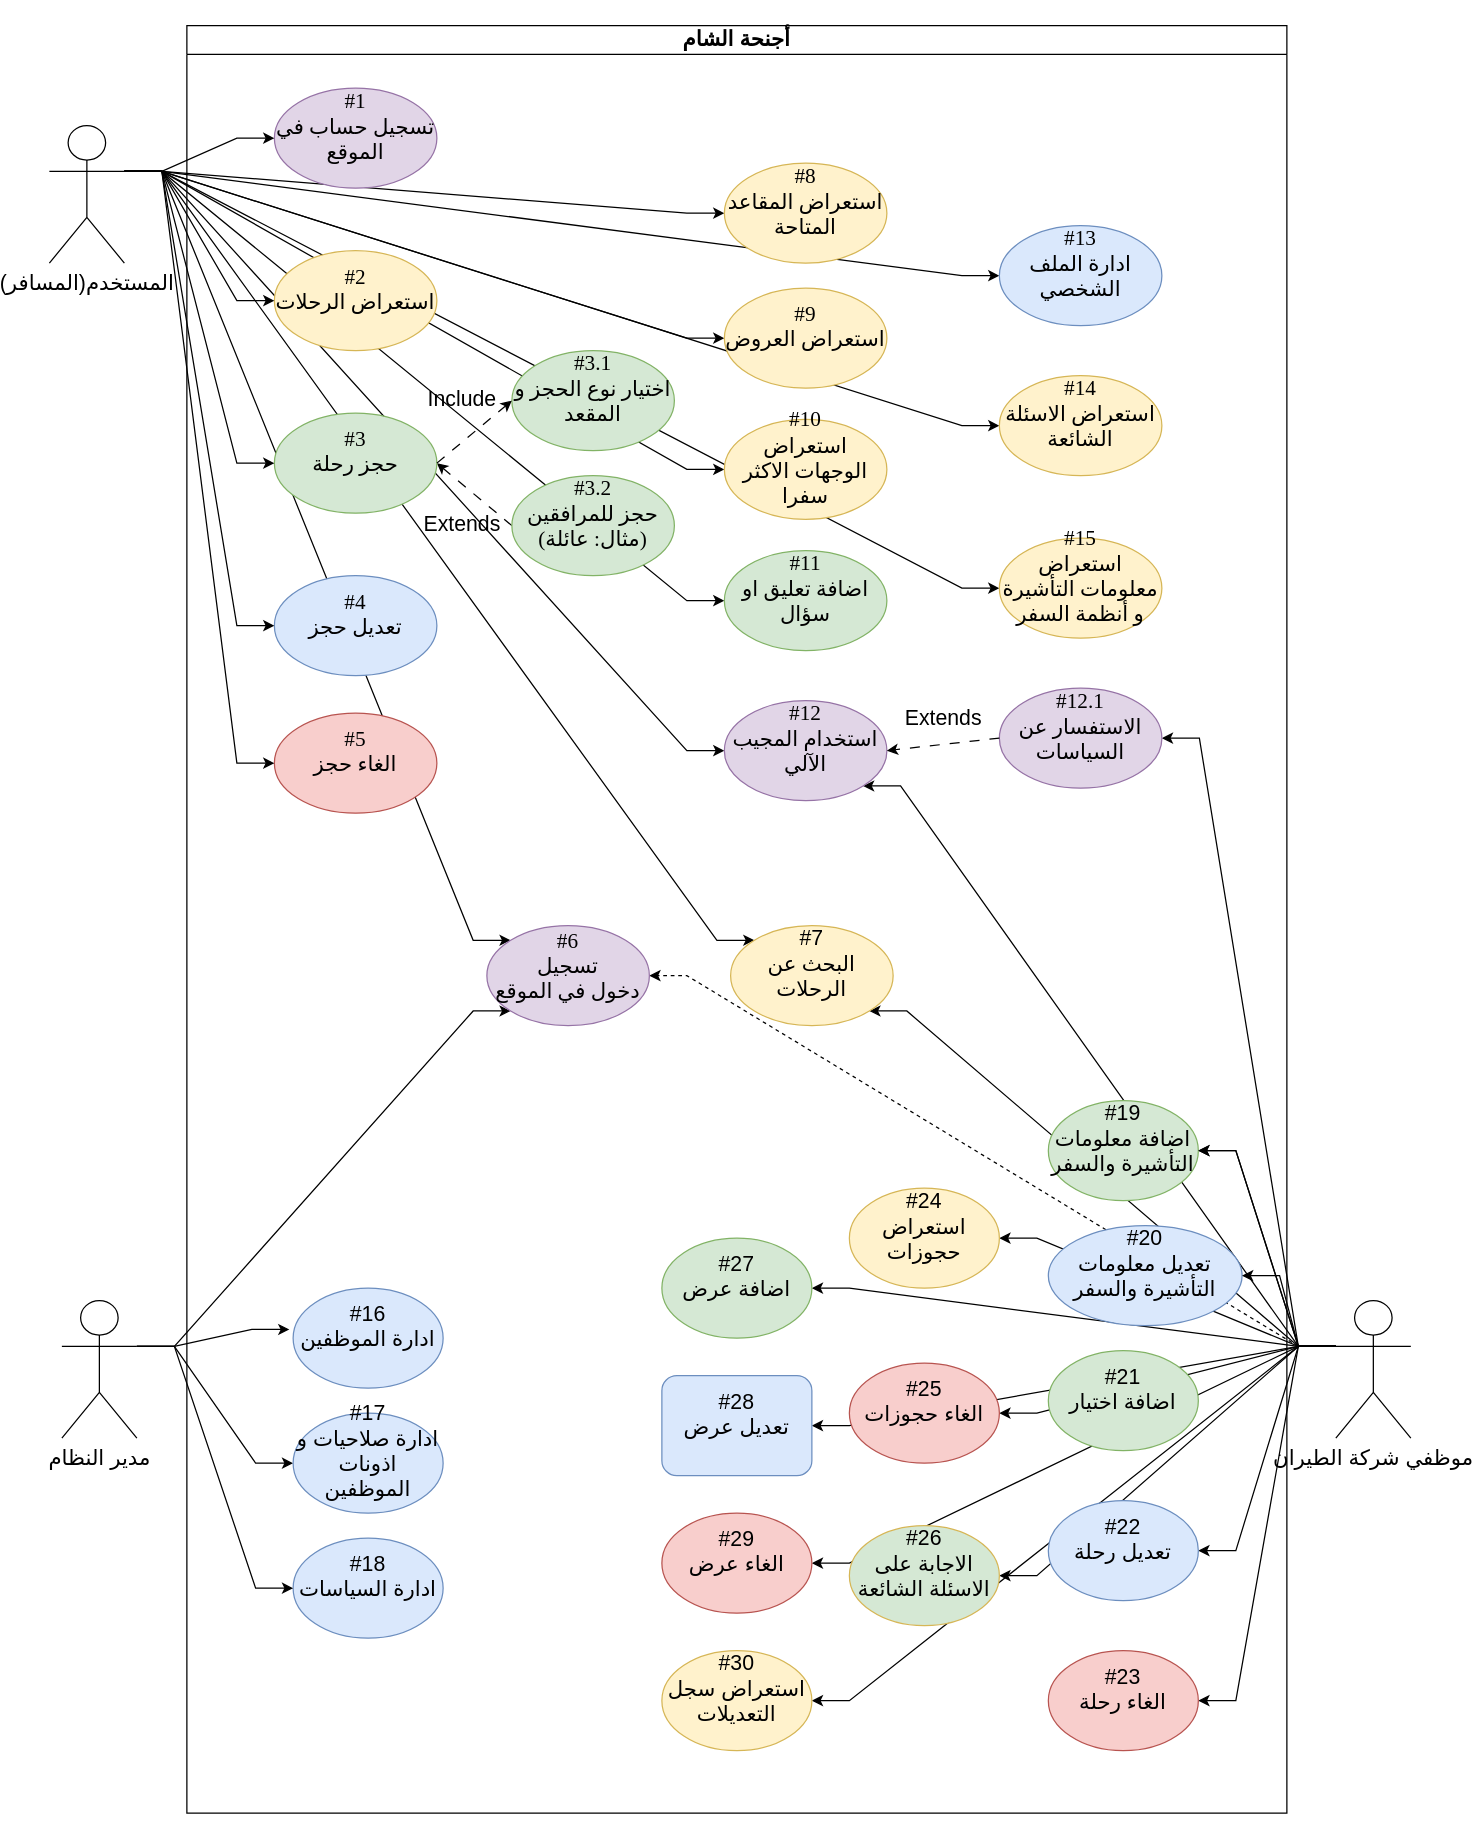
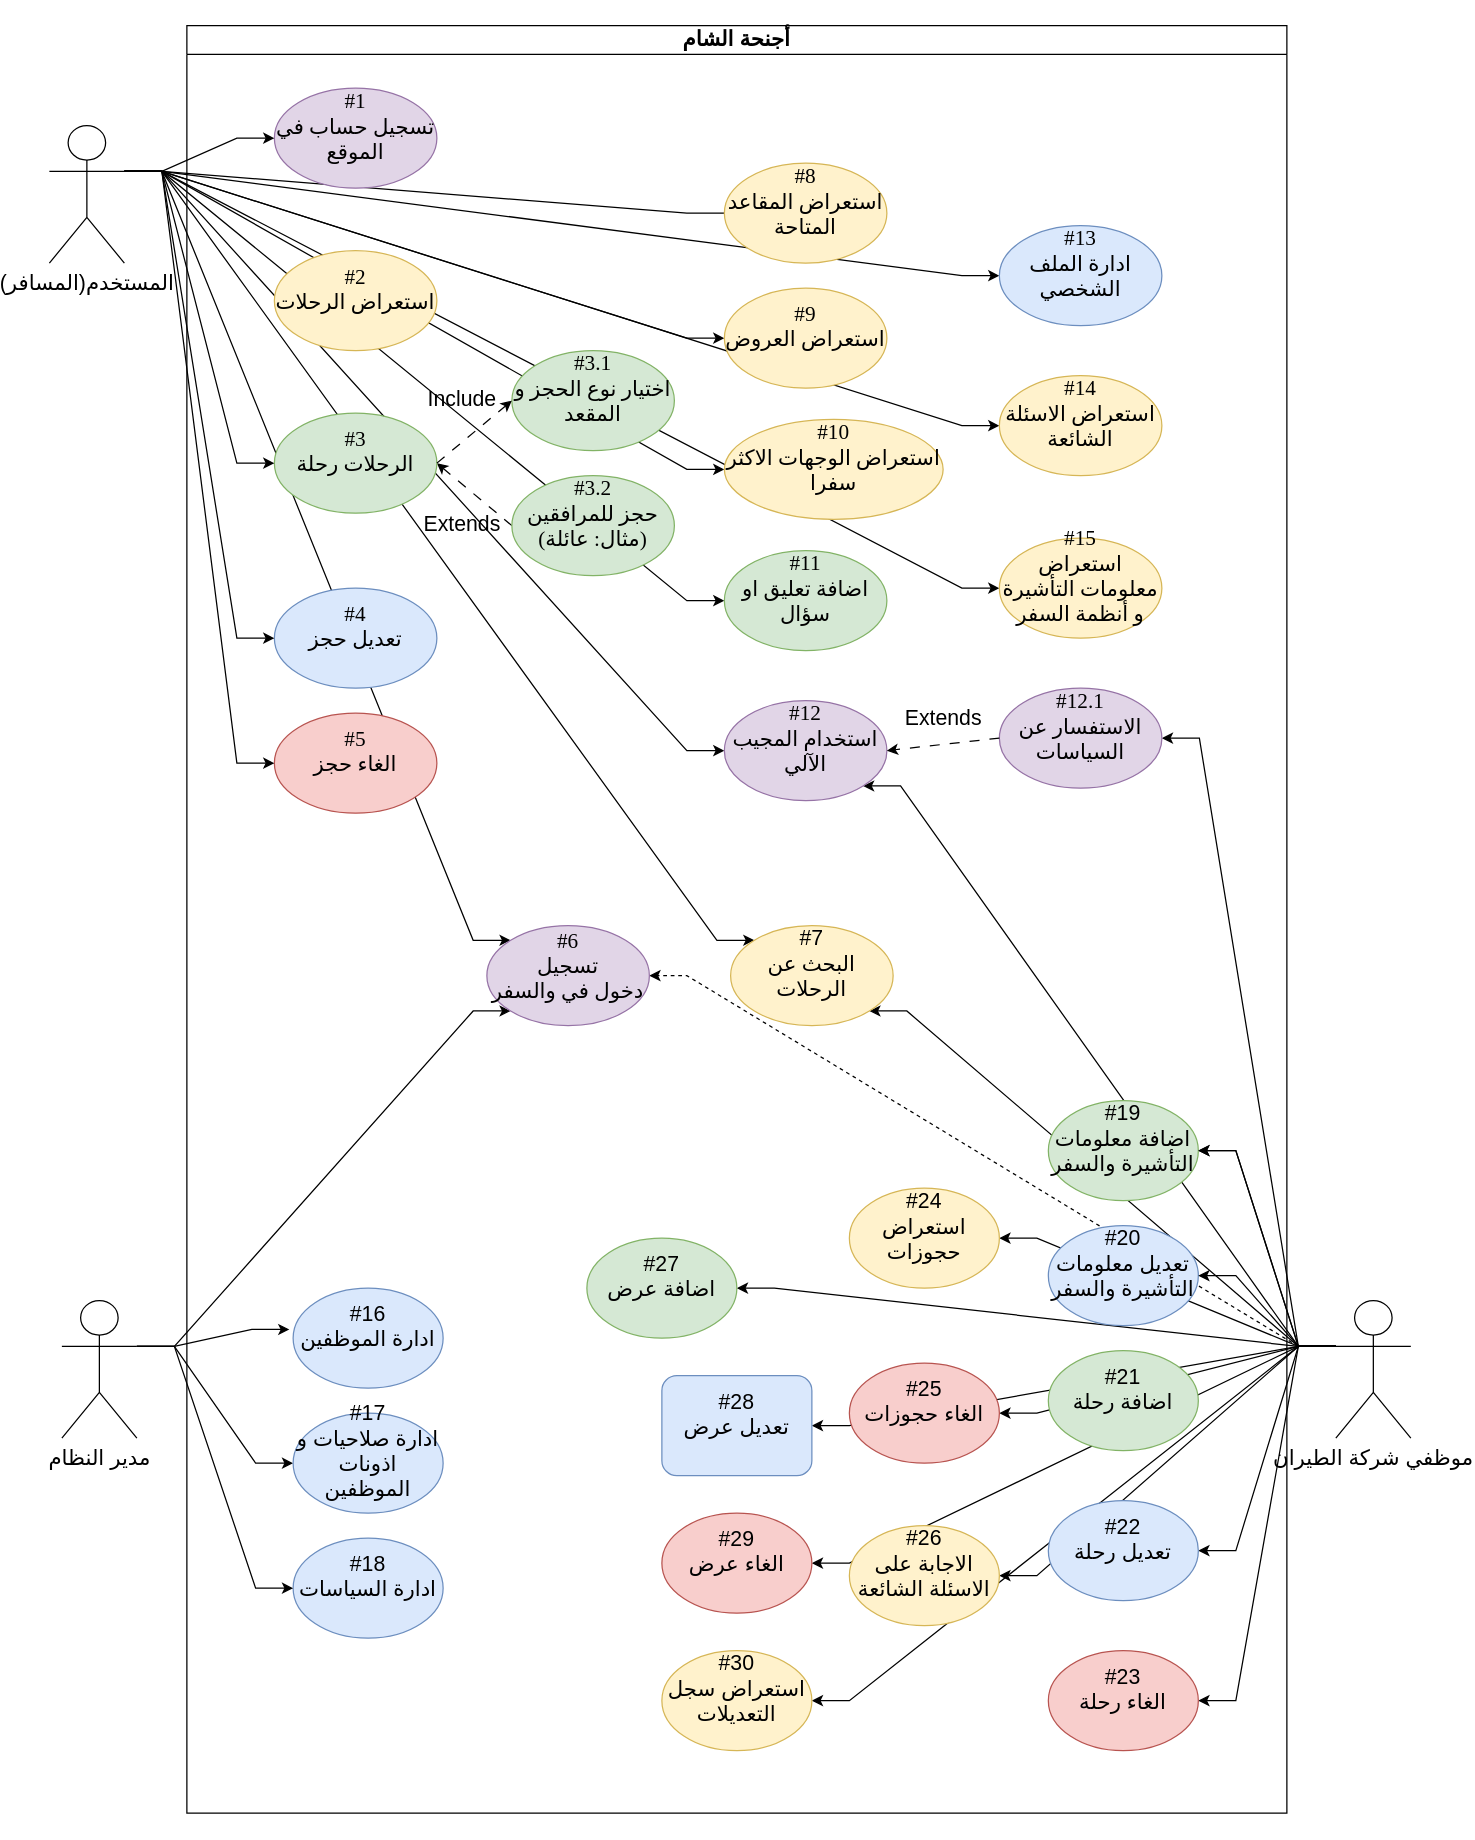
(714, 213) -> (718, 213)
(220, 271) -> none
(356, 463) -> (356, 463)
(806, 469) -> (834, 469)
(356, 626) -> (356, 638)
(568, 976) -> (568, 976)
(1145, 1276) -> (1123, 1276)
(737, 1288) -> (662, 1288)
(1123, 1401) -> (1123, 1401)
(924, 1576) -> (924, 1576)
